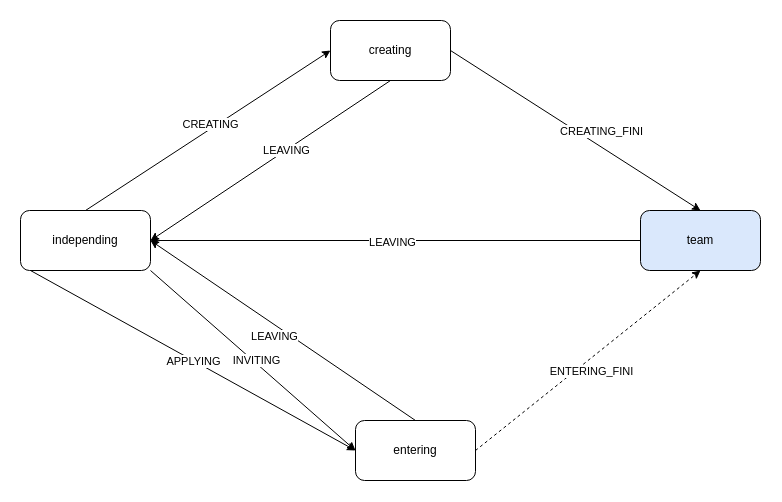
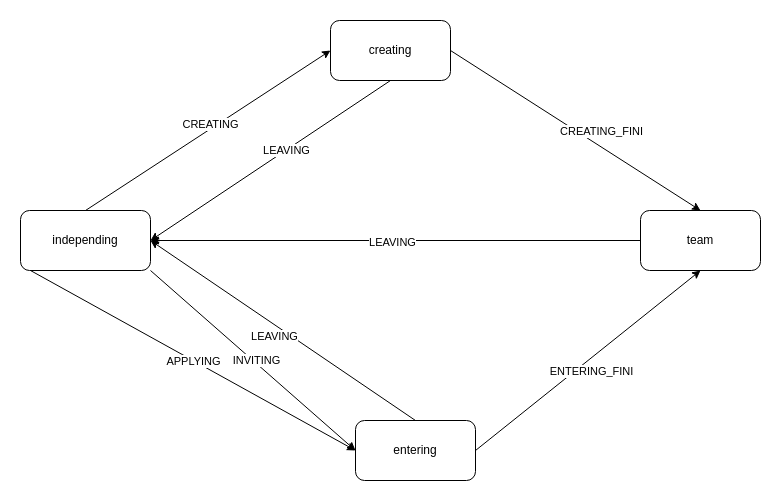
(159, 241) -> (159, 241)
(701, 241) -> (701, 241)
(638, 320) -> (638, 320)
